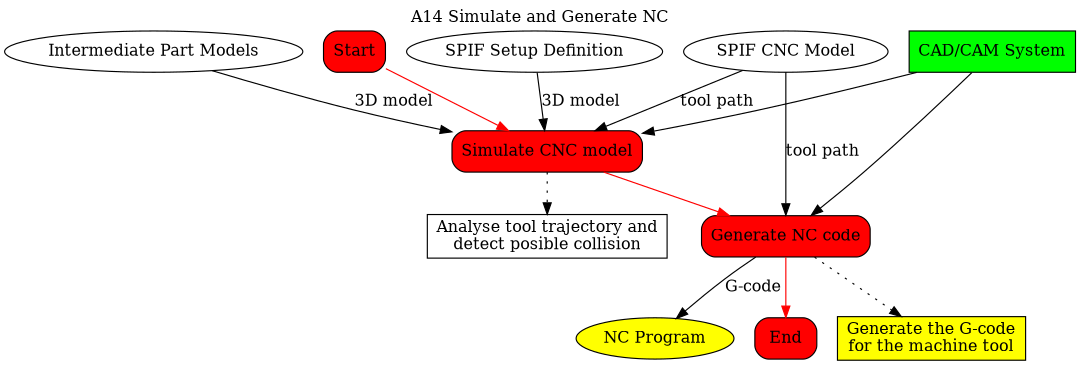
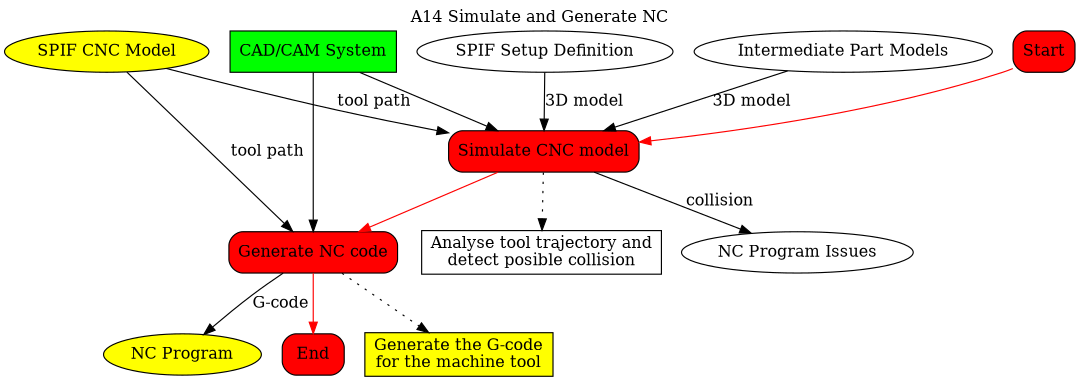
(786, 52) -> (107, 52)
none -> (797, 252)
